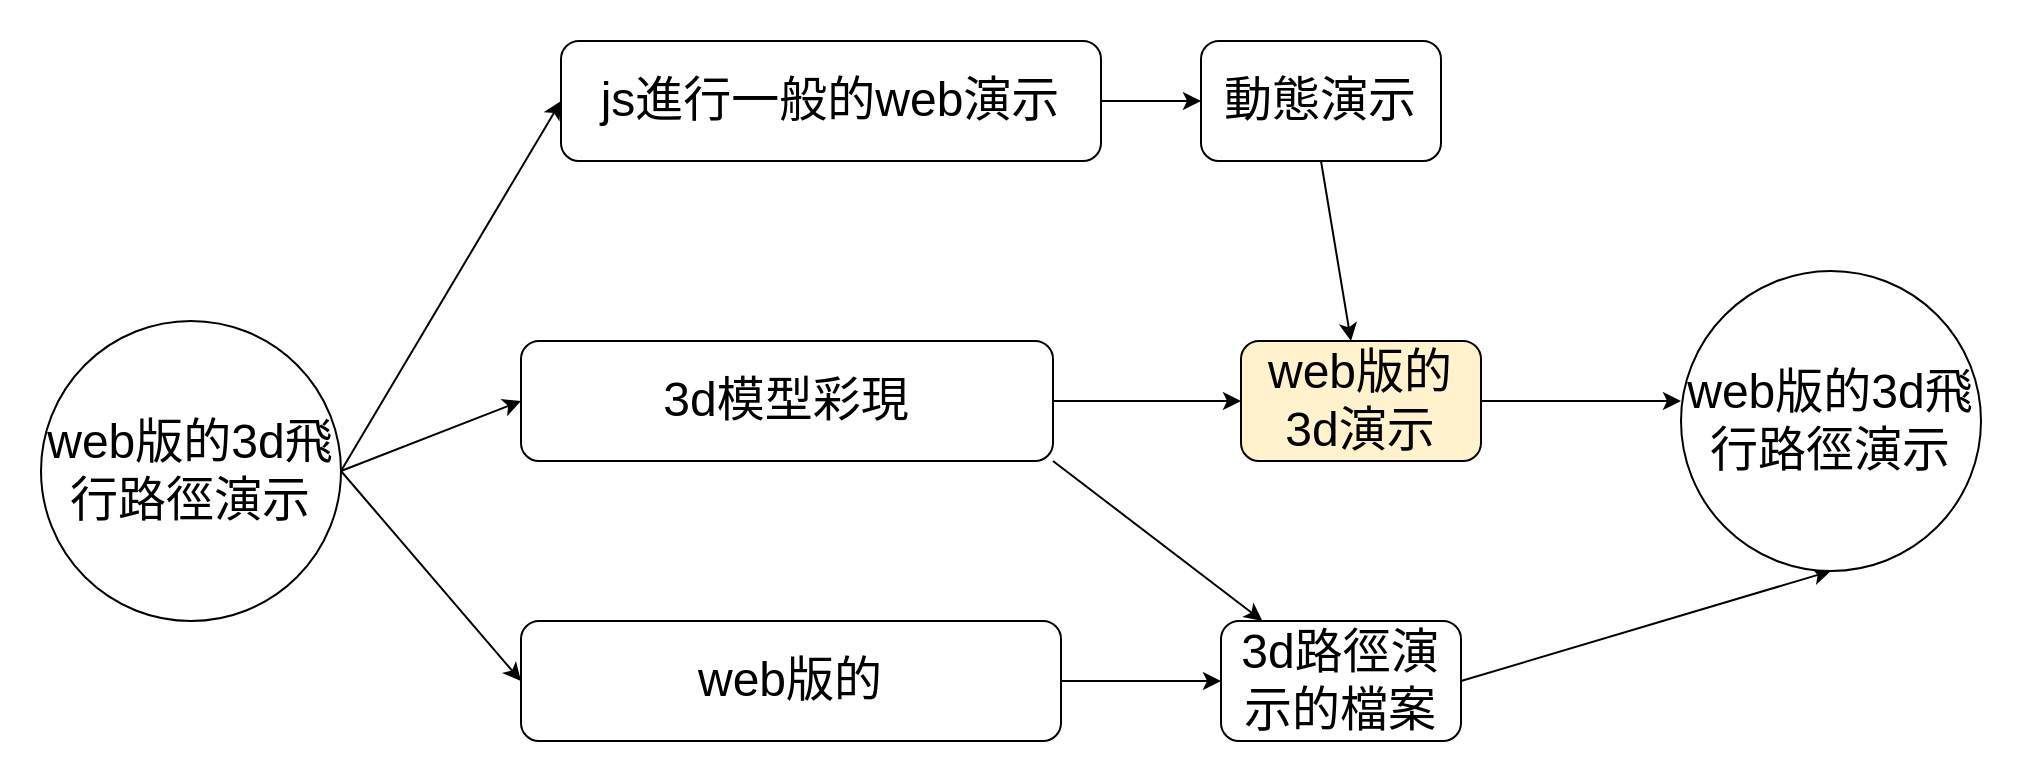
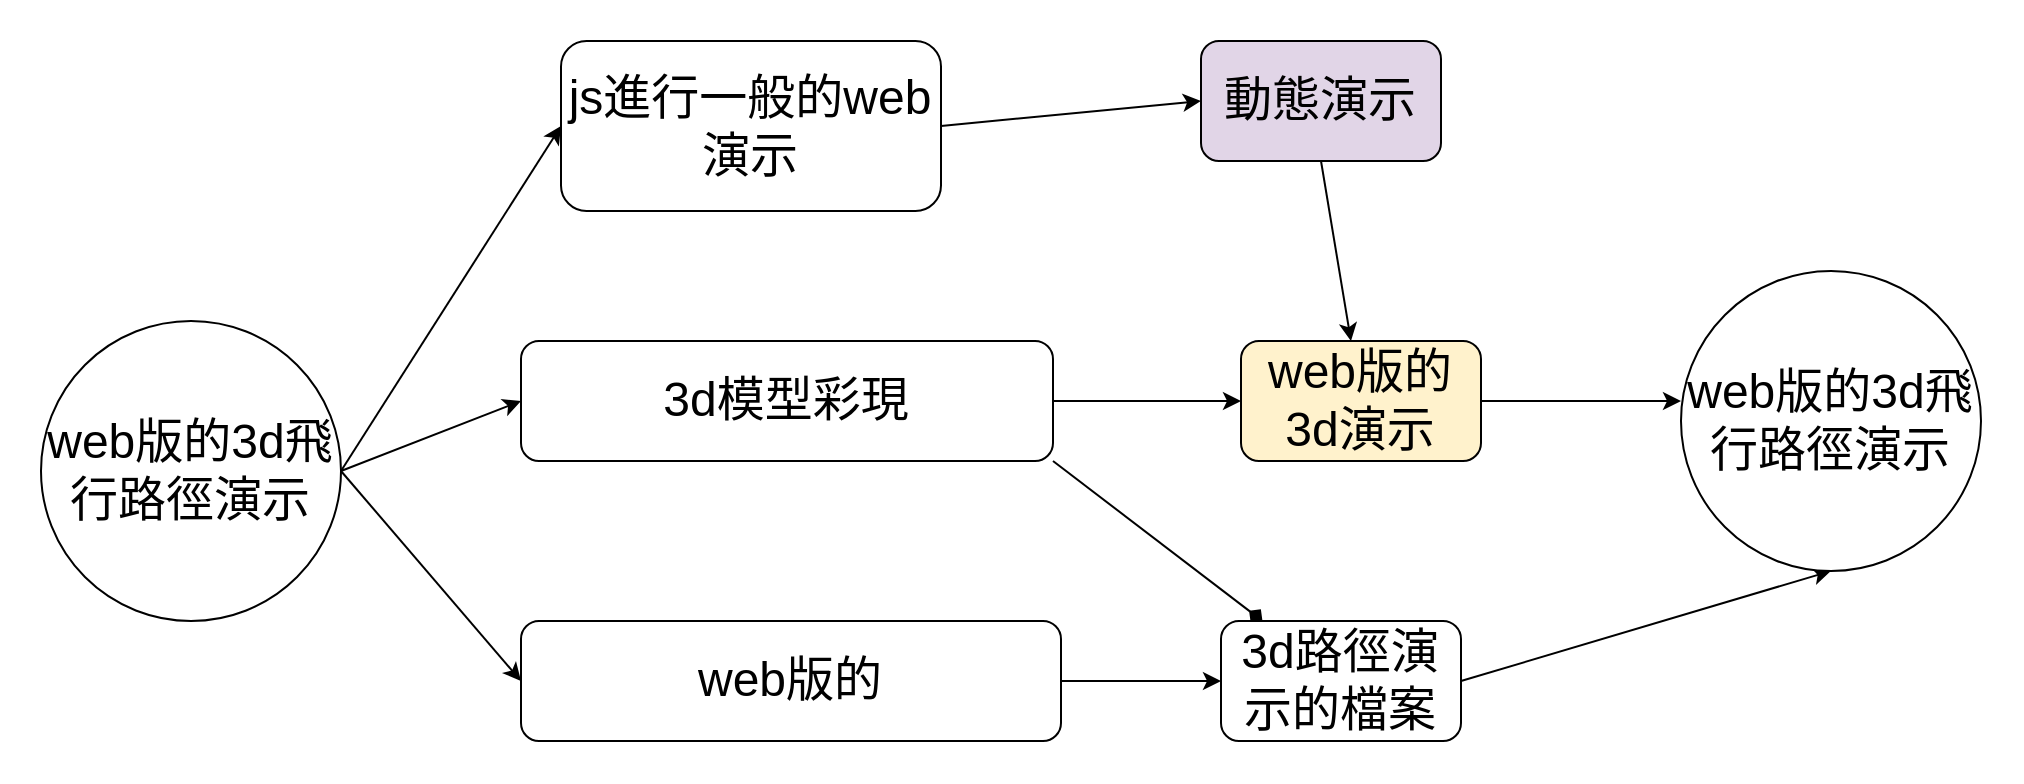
(831, 101) -> (751, 126)
(1321, 101) -> (1321, 101)
(1250, 611) -> (1250, 612)
